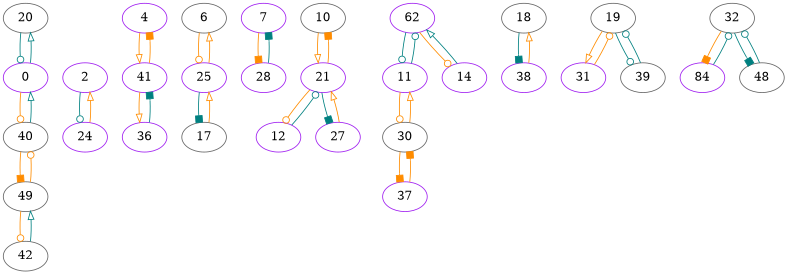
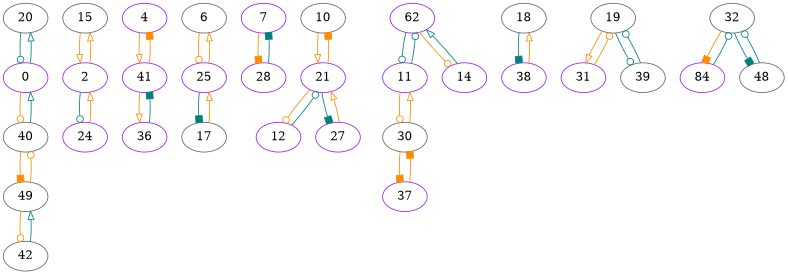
none -> (85, 18)
